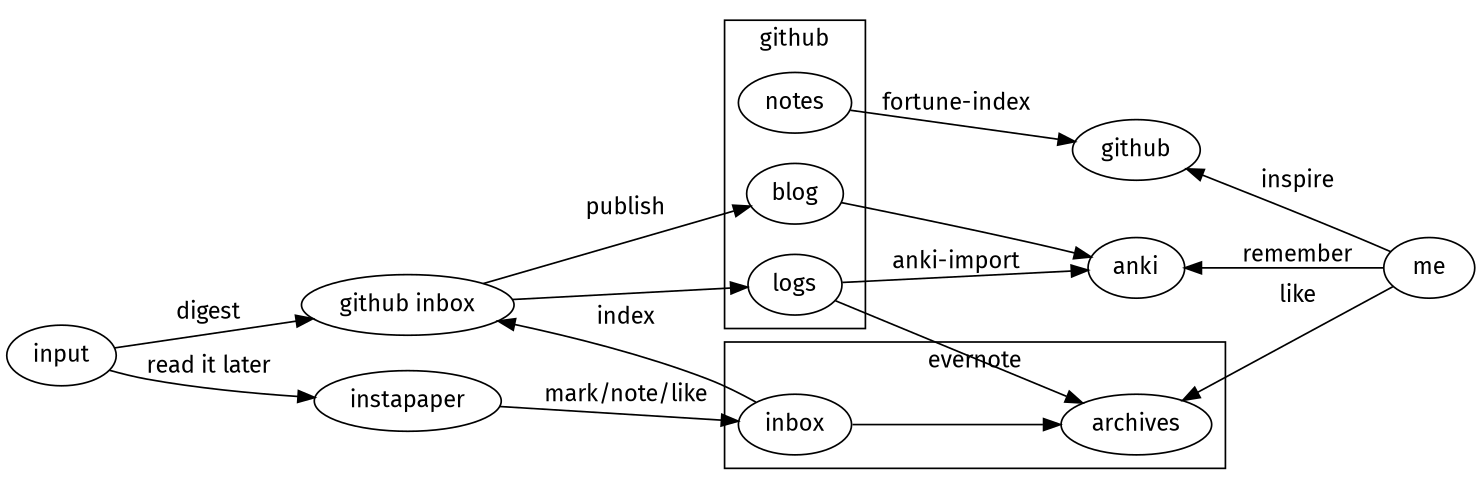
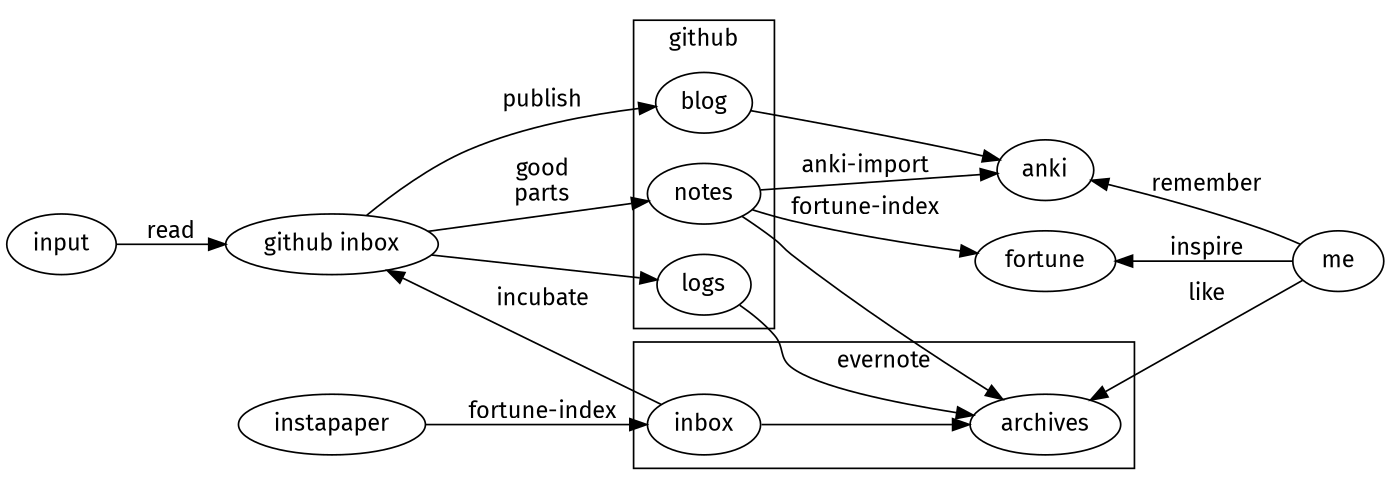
(1136, 150) -> (1045, 261)
none -> (530, 217)
(957, 277) -> (871, 182)
none -> (862, 307)
(209, 313) -> (171, 232)
(626, 318) -> (543, 299)
(203, 388) -> none
(626, 395) -> (543, 412)
